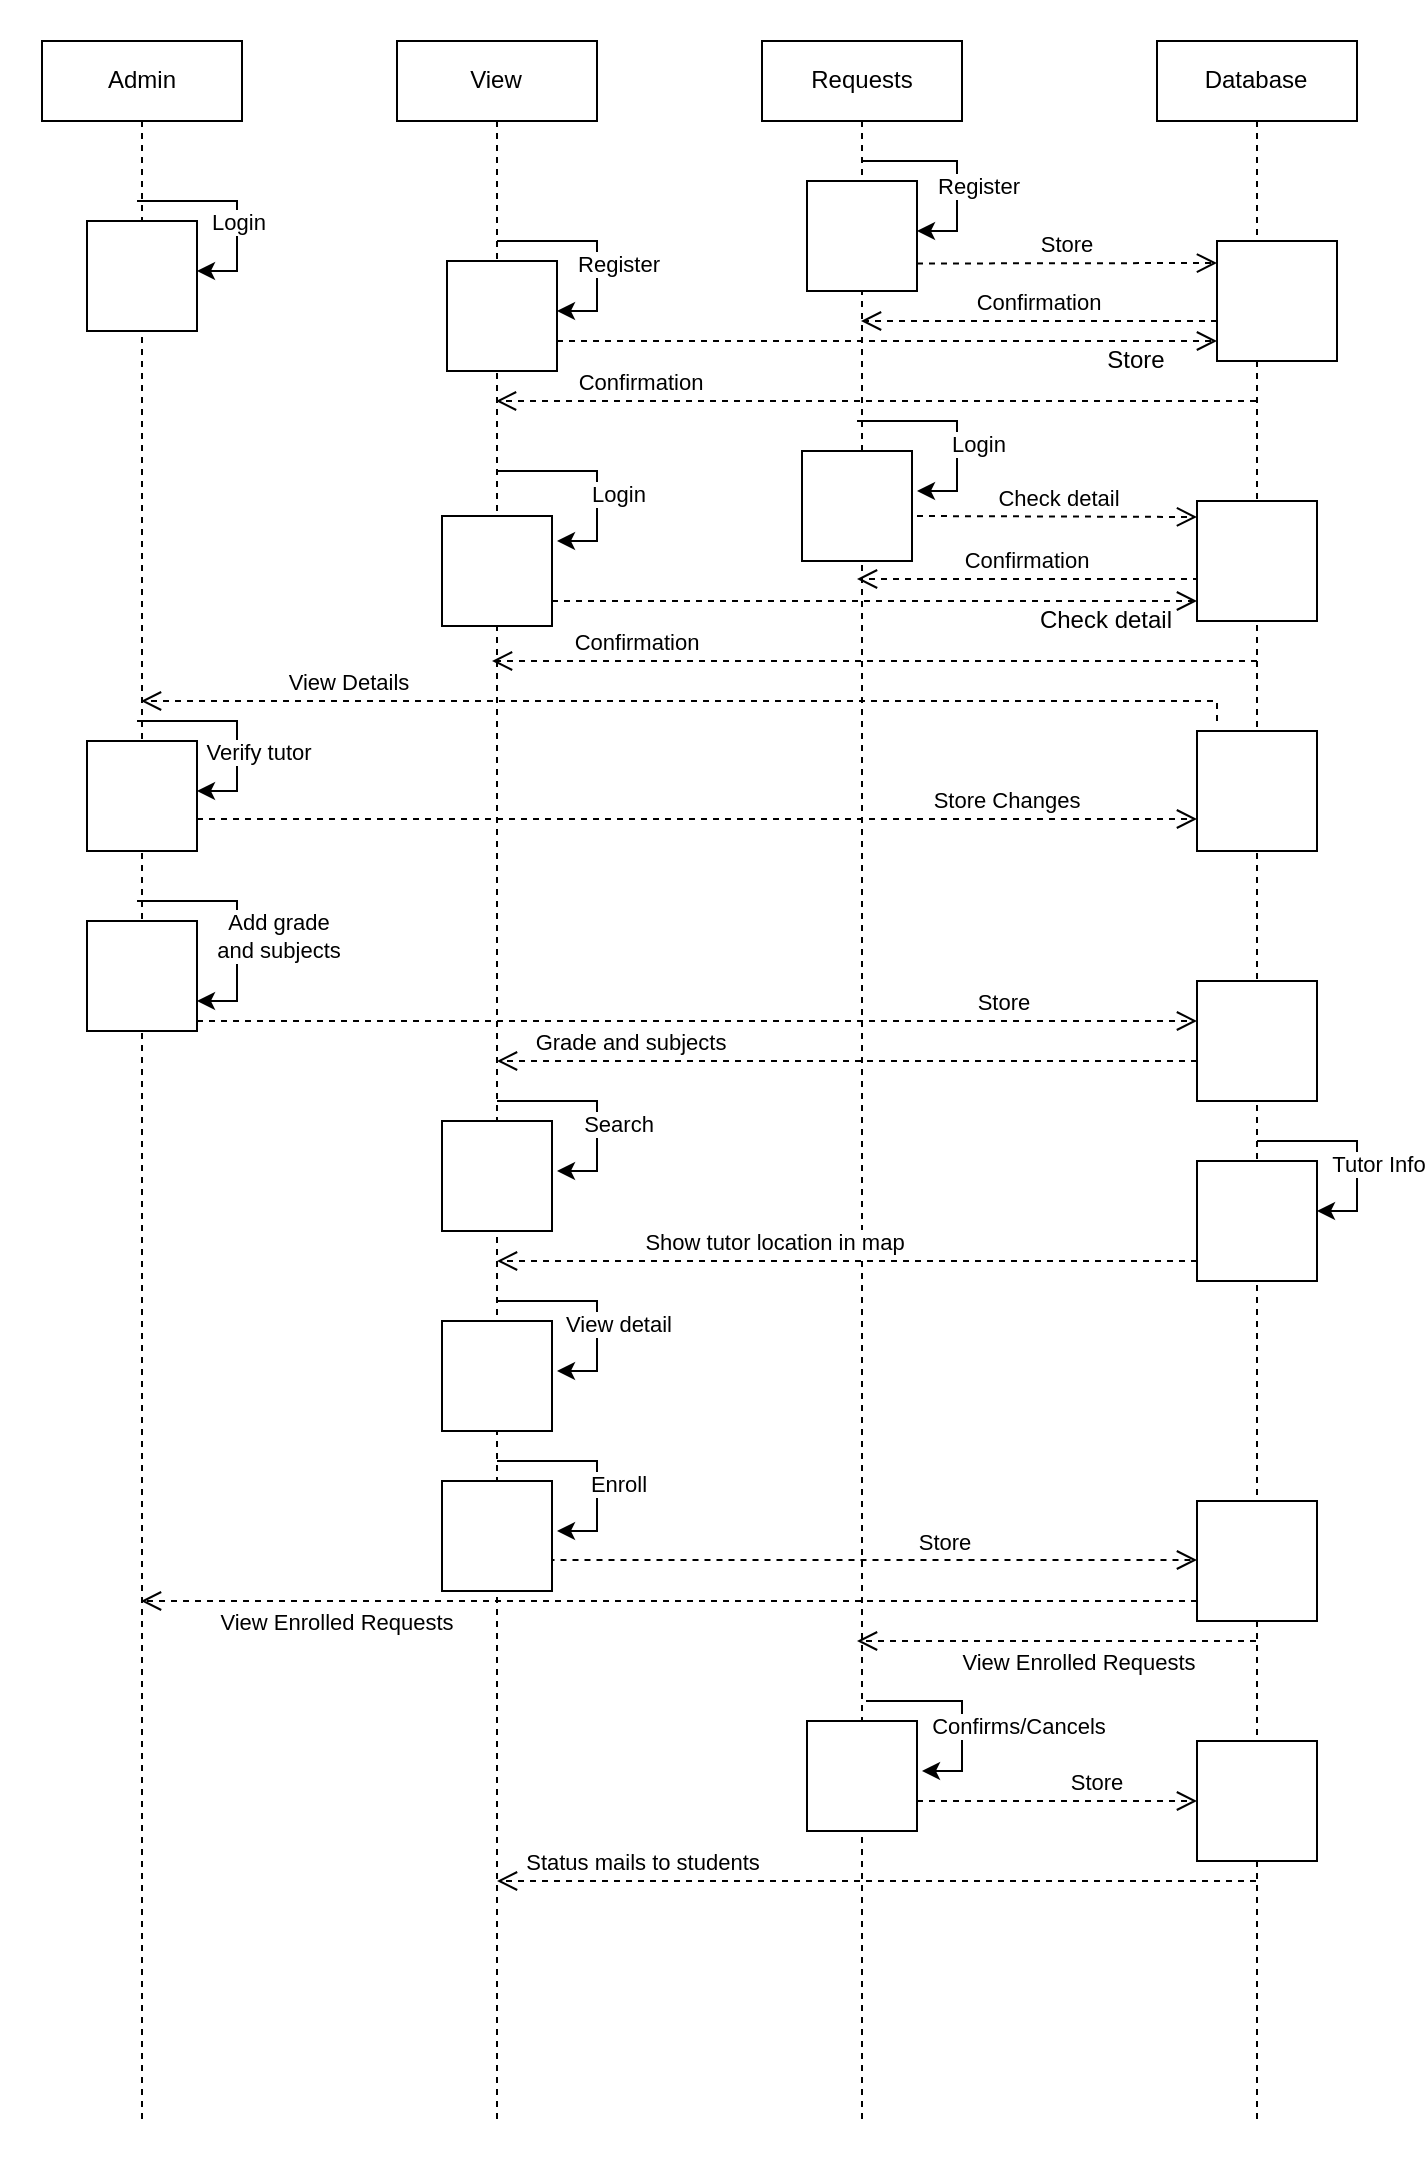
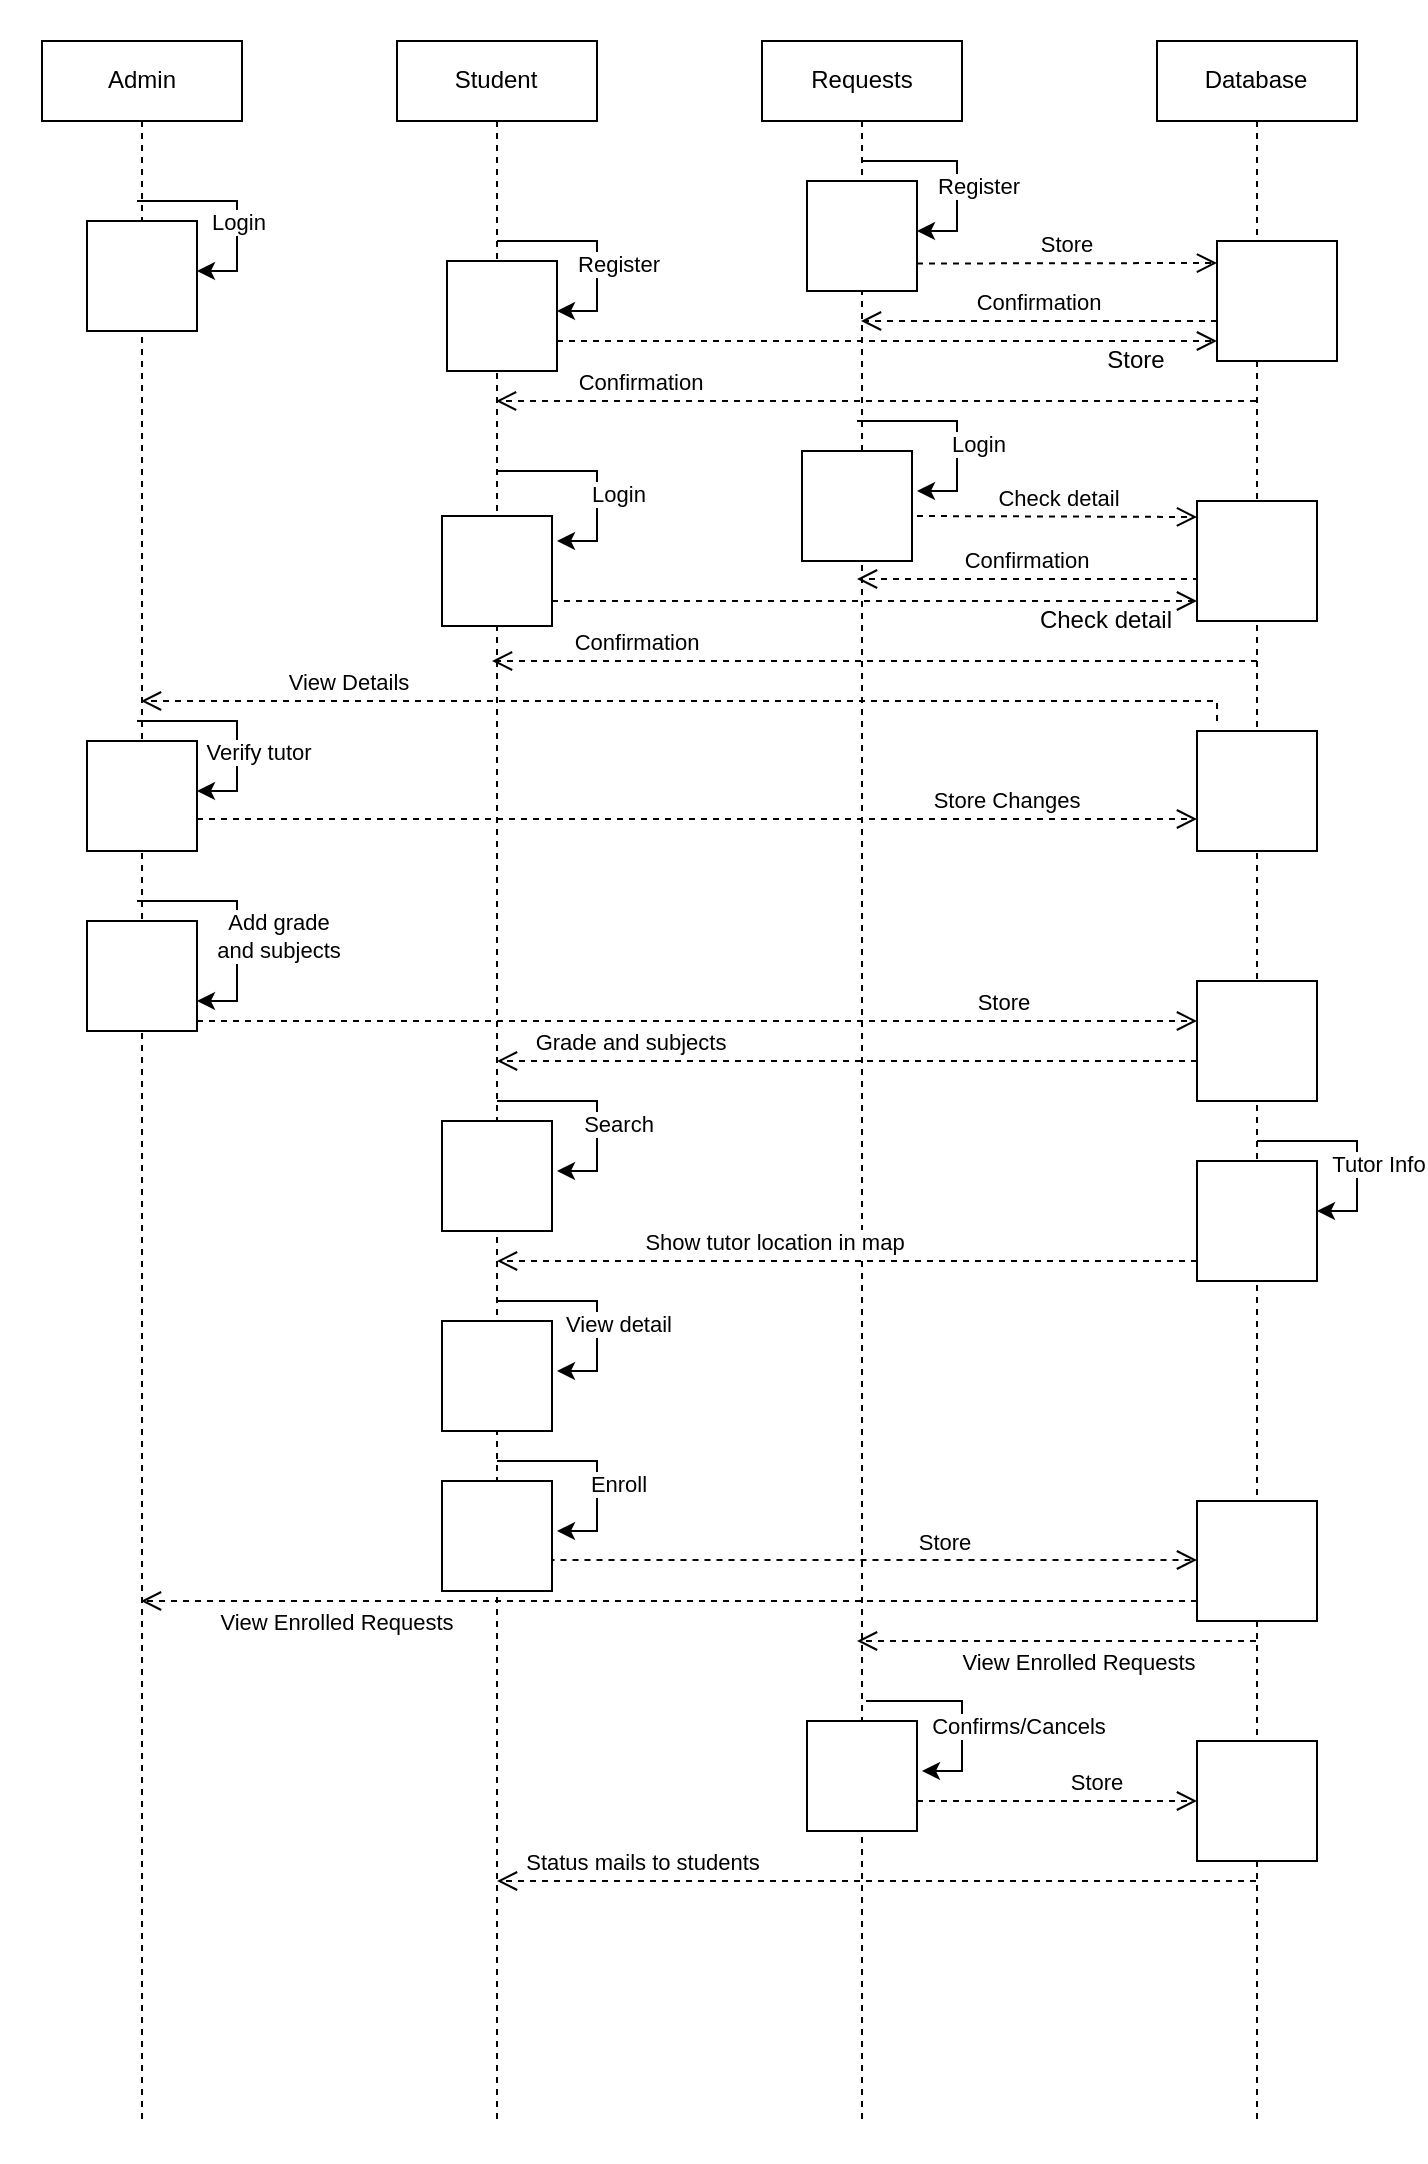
(497, 81) -> (497, 81)
